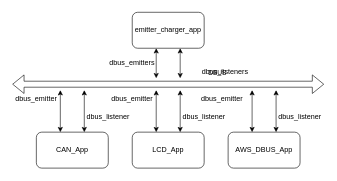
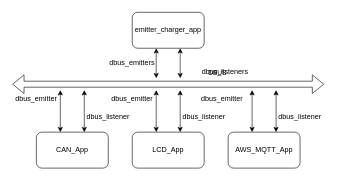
(264, 150) -> (264, 150)
